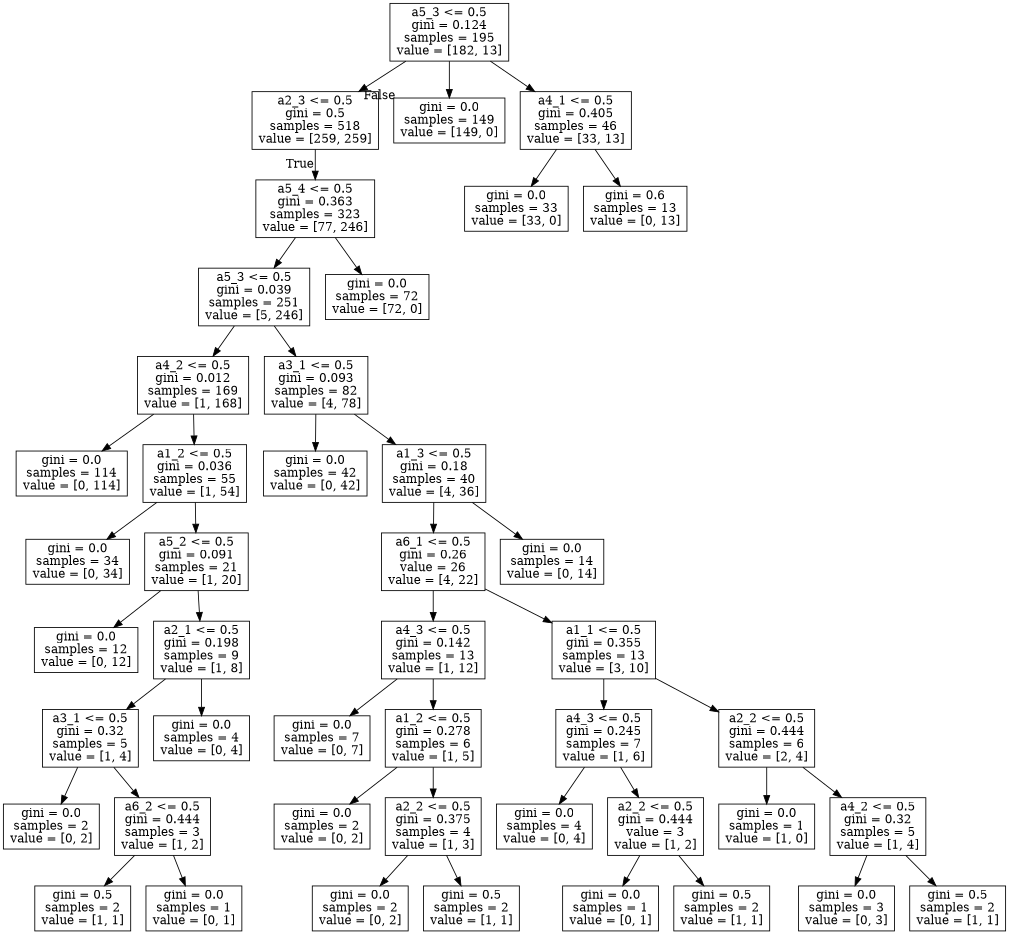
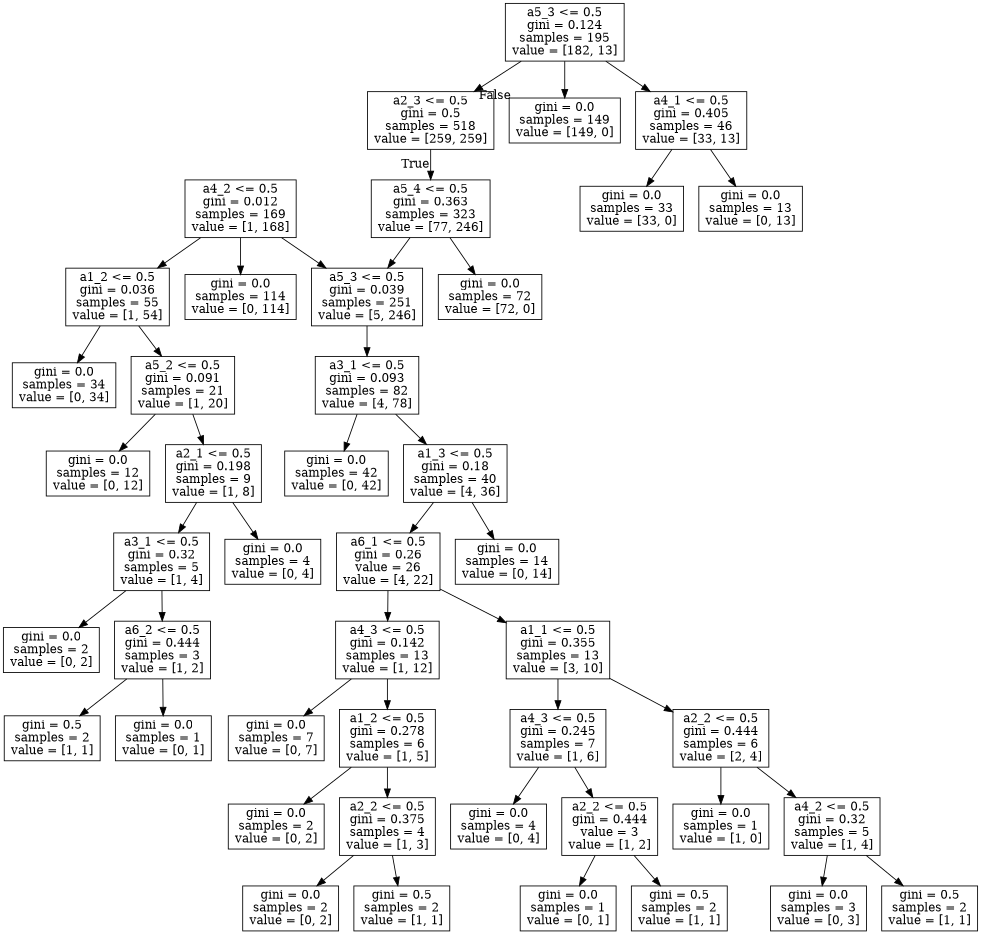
(635, 209) -> (751, 209)
(226, 338) -> (300, 250)
